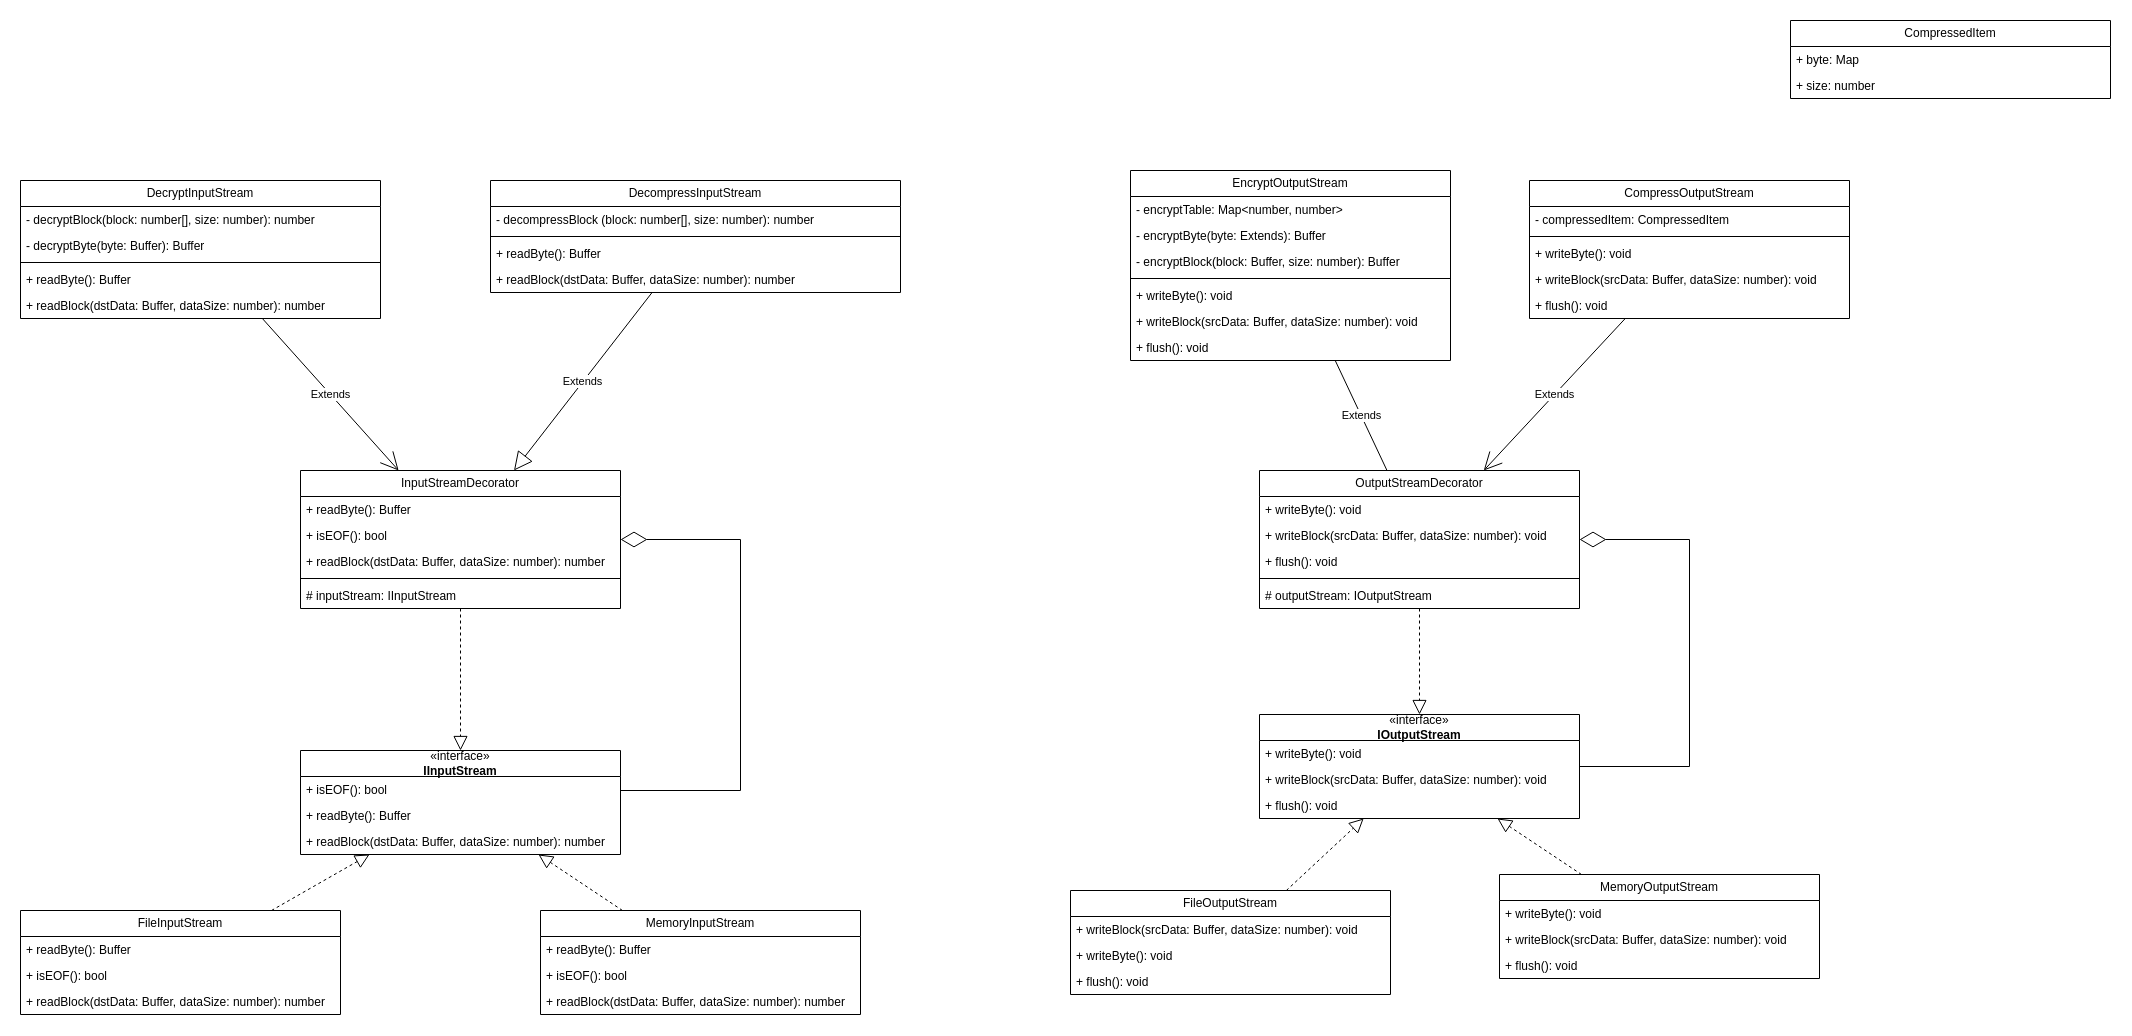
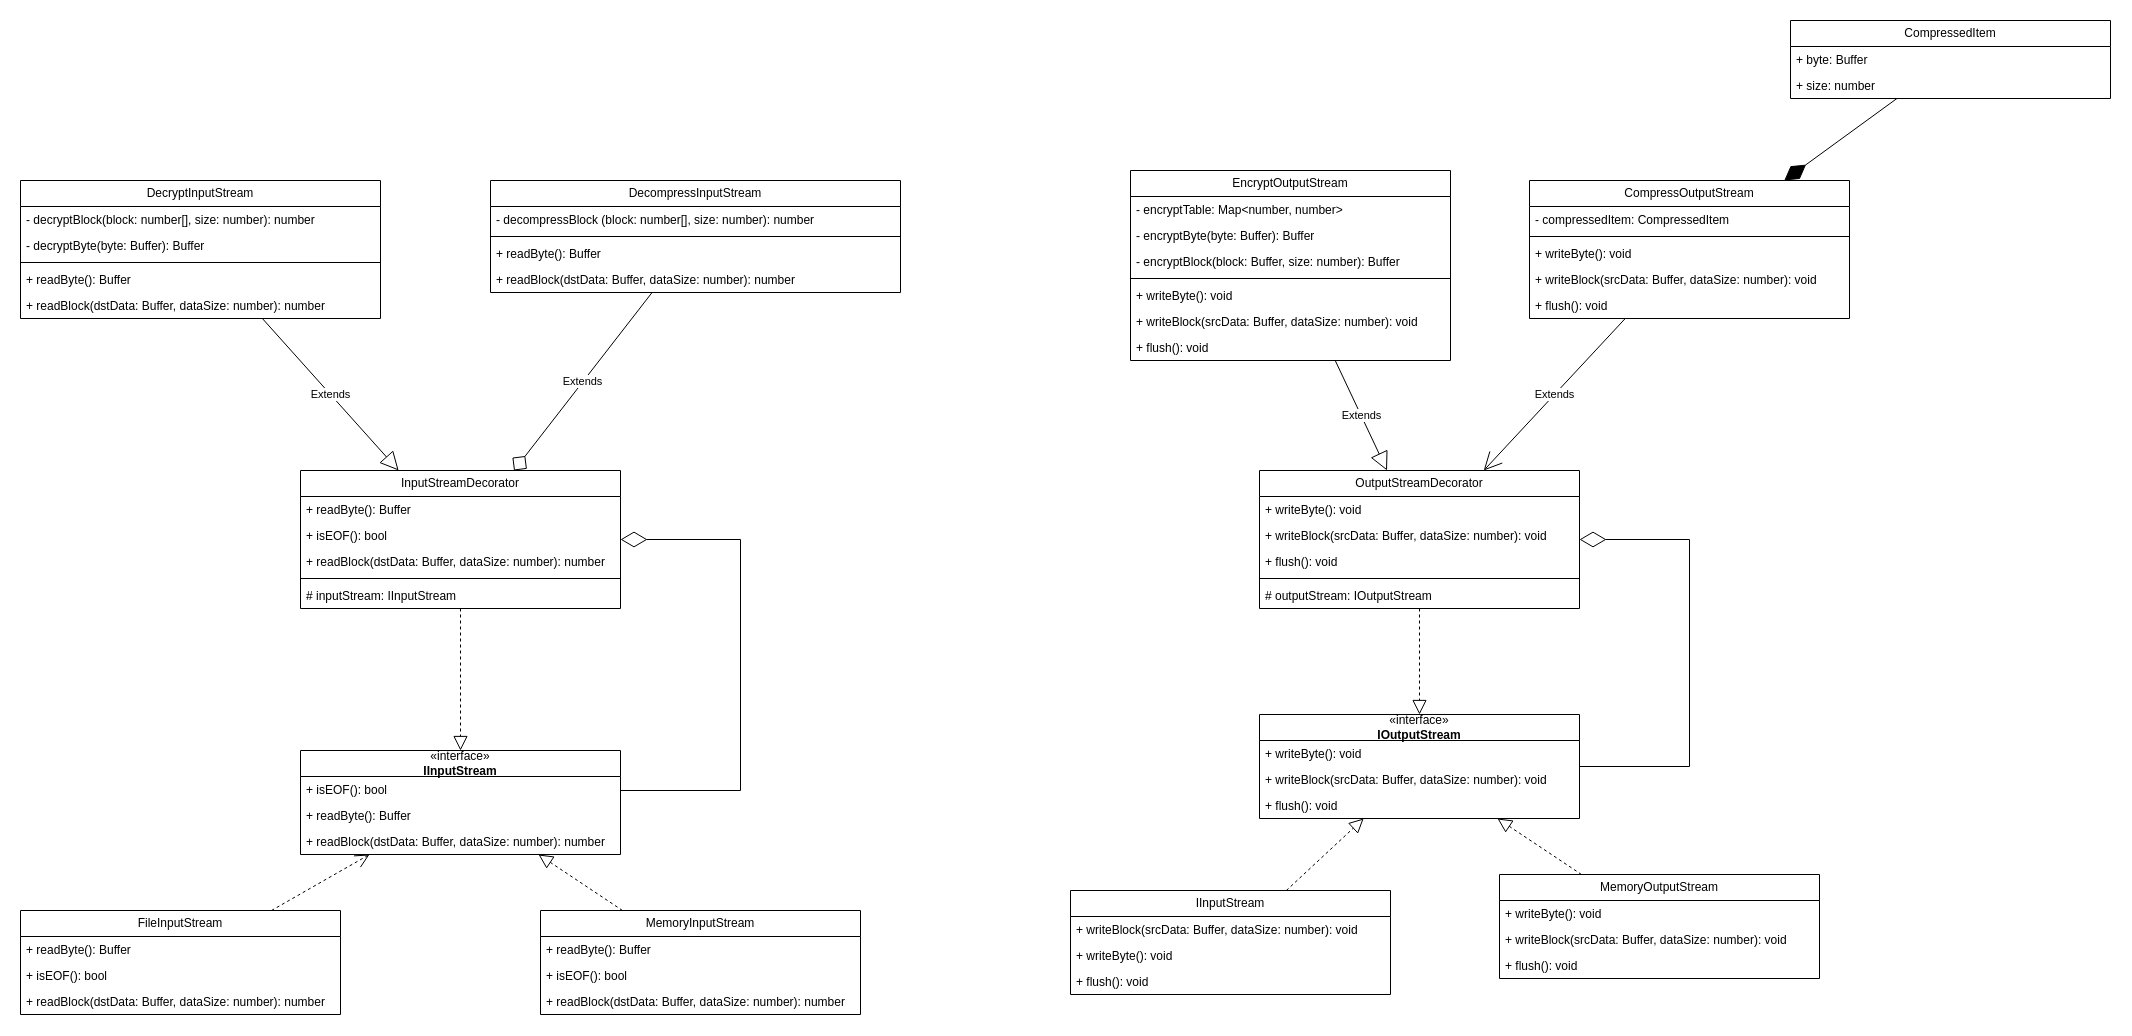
(1829, 61) -> (1839, 61)
none -> (1852, 132)
(1250, 237) -> (1246, 237)
(526, 455) -> (526, 455)
(1382, 460) -> (1378, 452)
(390, 461) -> (385, 456)
(355, 863) -> (361, 859)
(1231, 904) -> (1231, 904)
